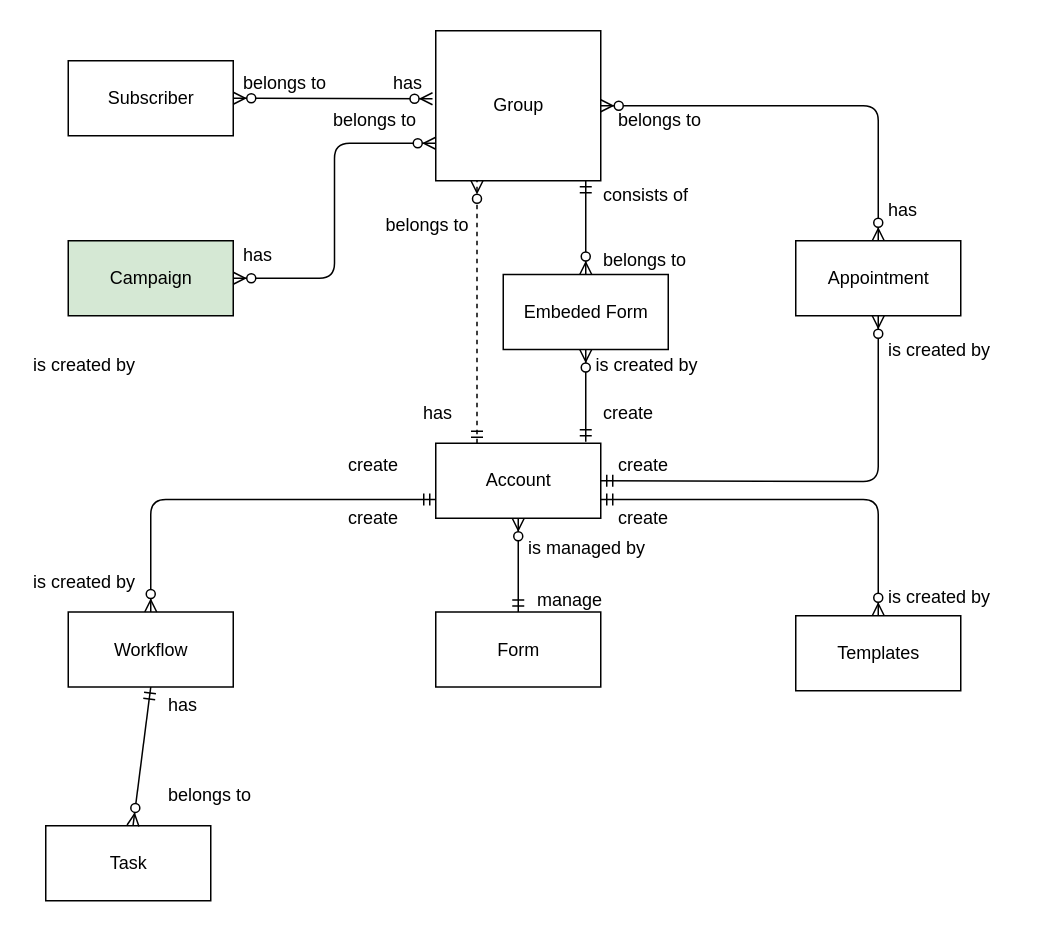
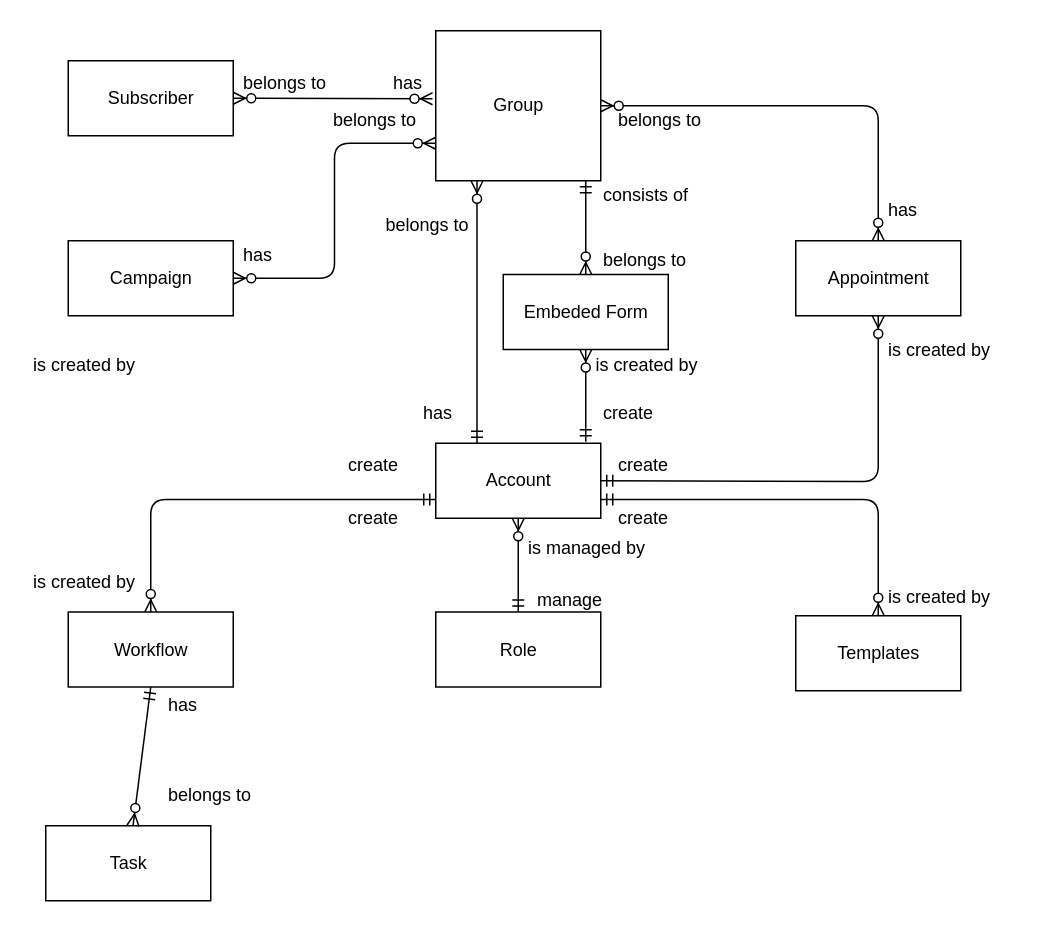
(151, 278) -> (151, 278)
(477, 321) -> (477, 321)
(519, 650) -> (519, 650)
